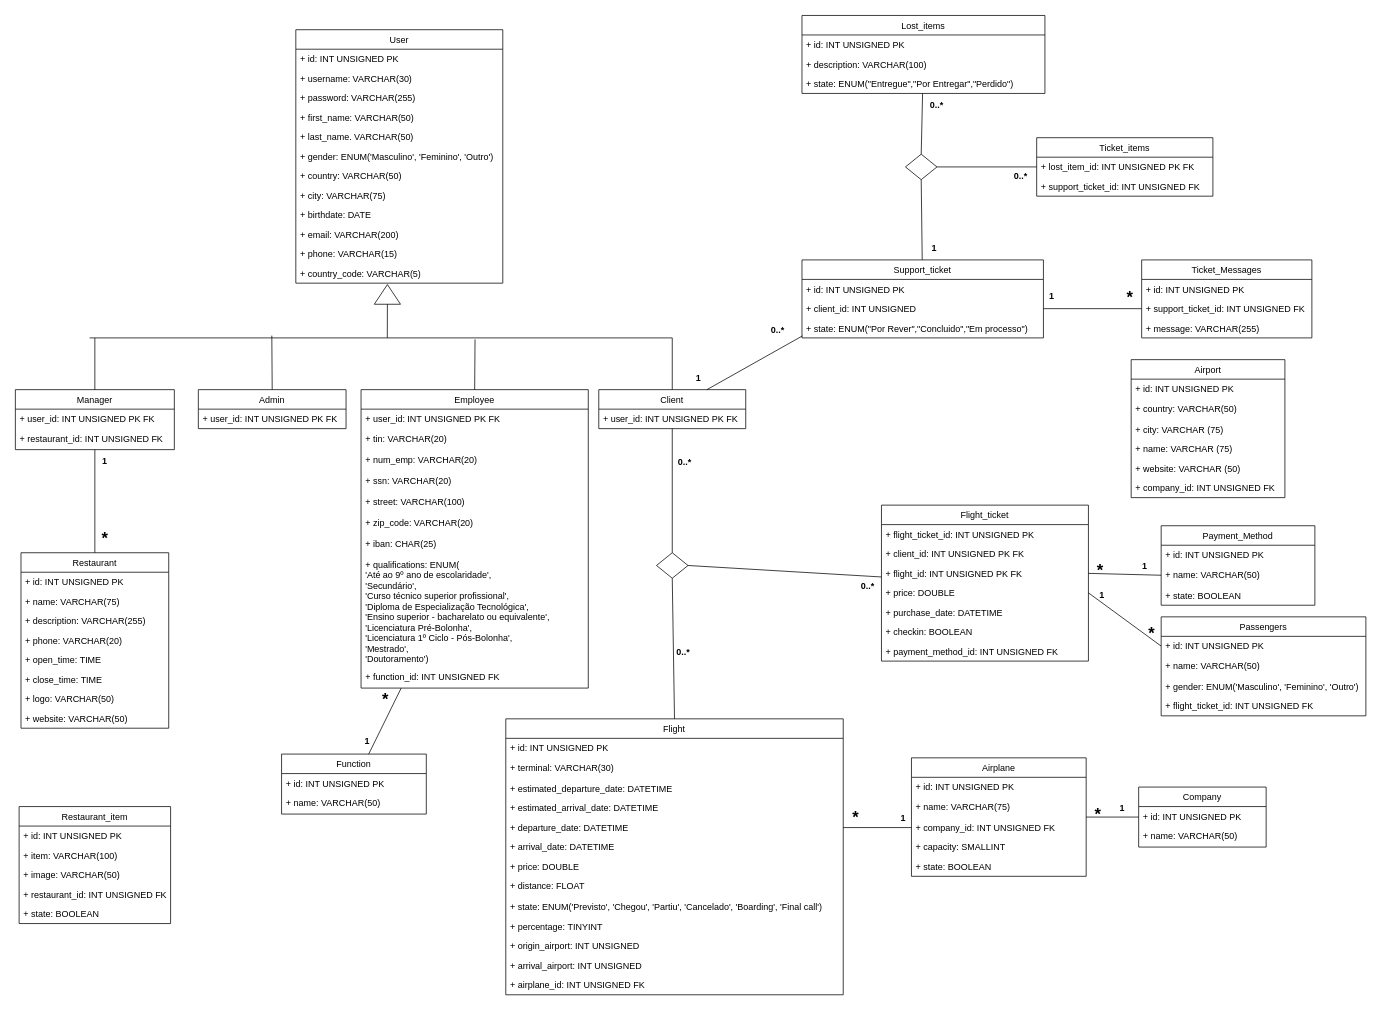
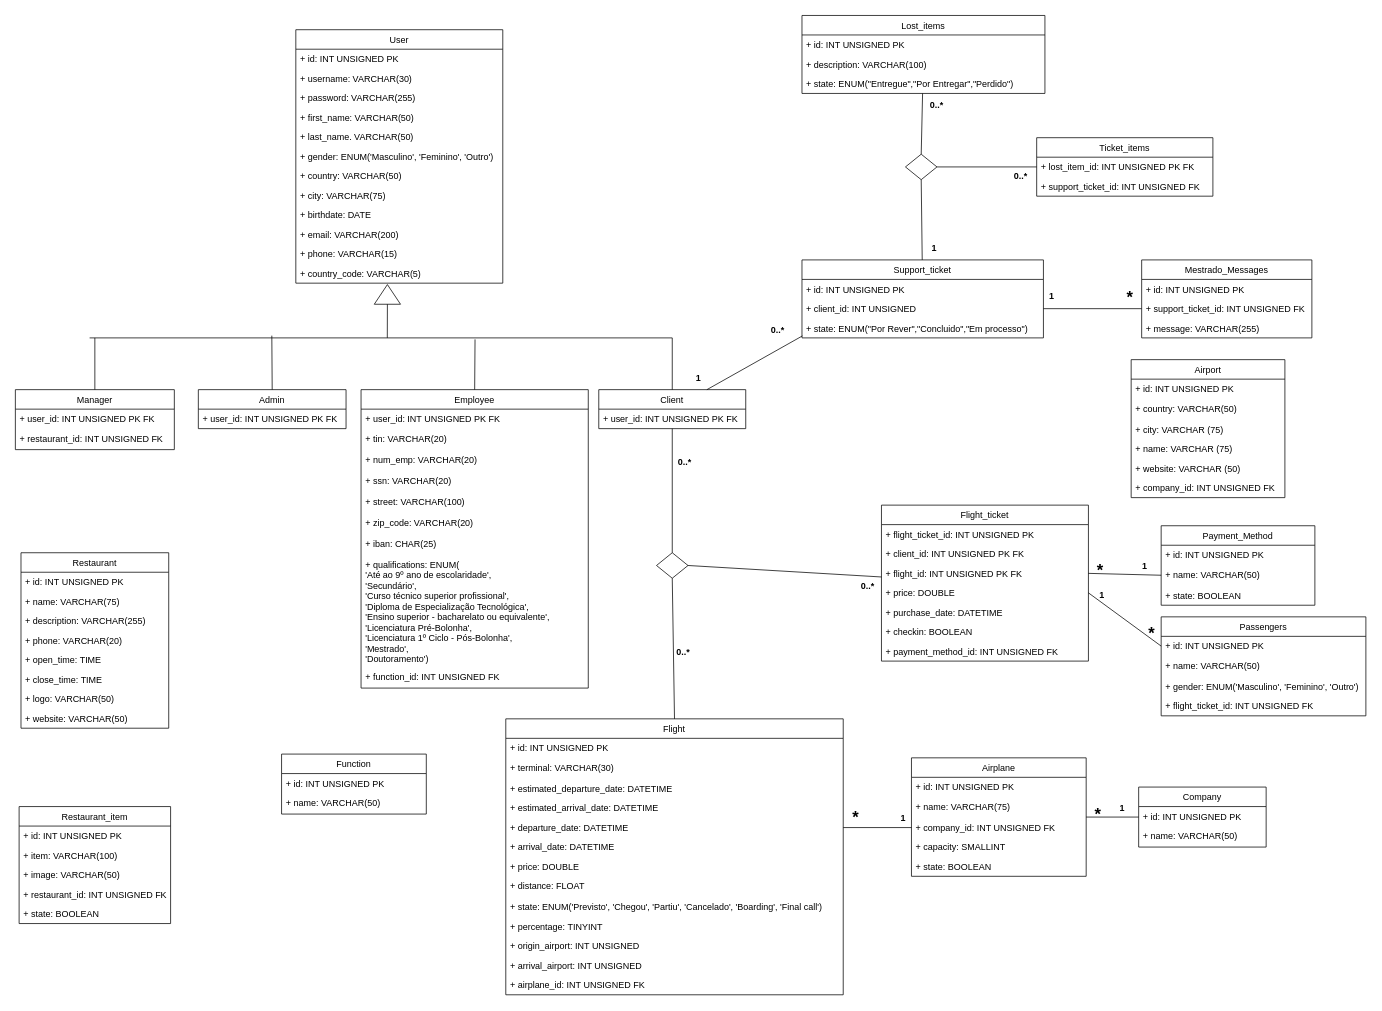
(1227, 270) -> (1227, 270)
(95, 500) -> none
(385, 721) -> none
